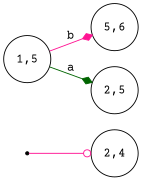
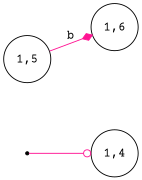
(115, 27) -> (115, 27)
(115, 90) -> none
(115, 153) -> (115, 153)
